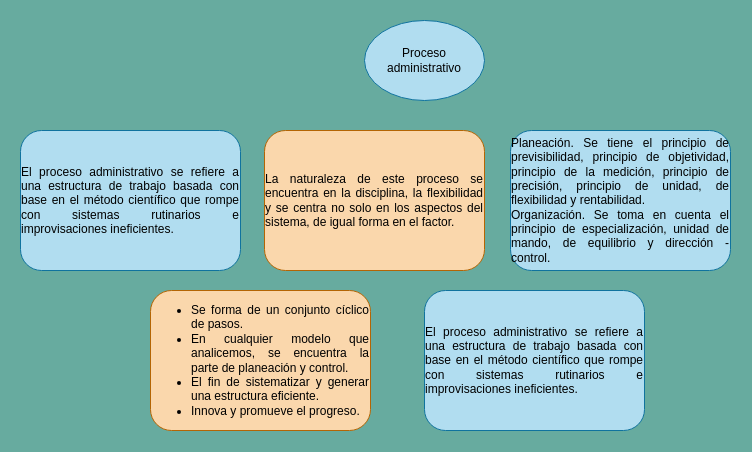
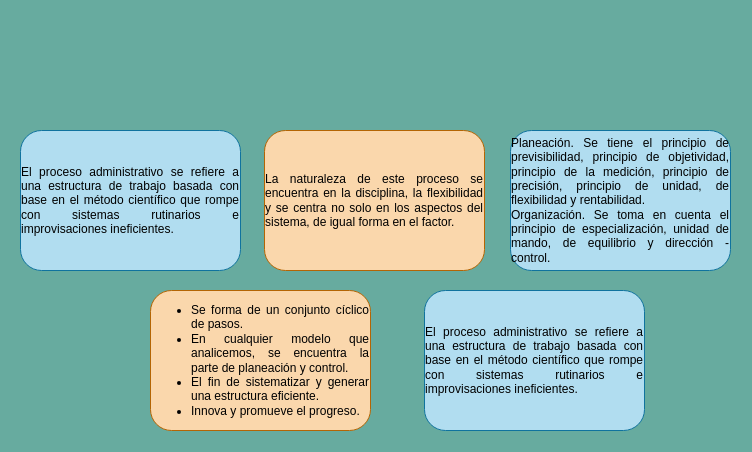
(425, 61) -> none
